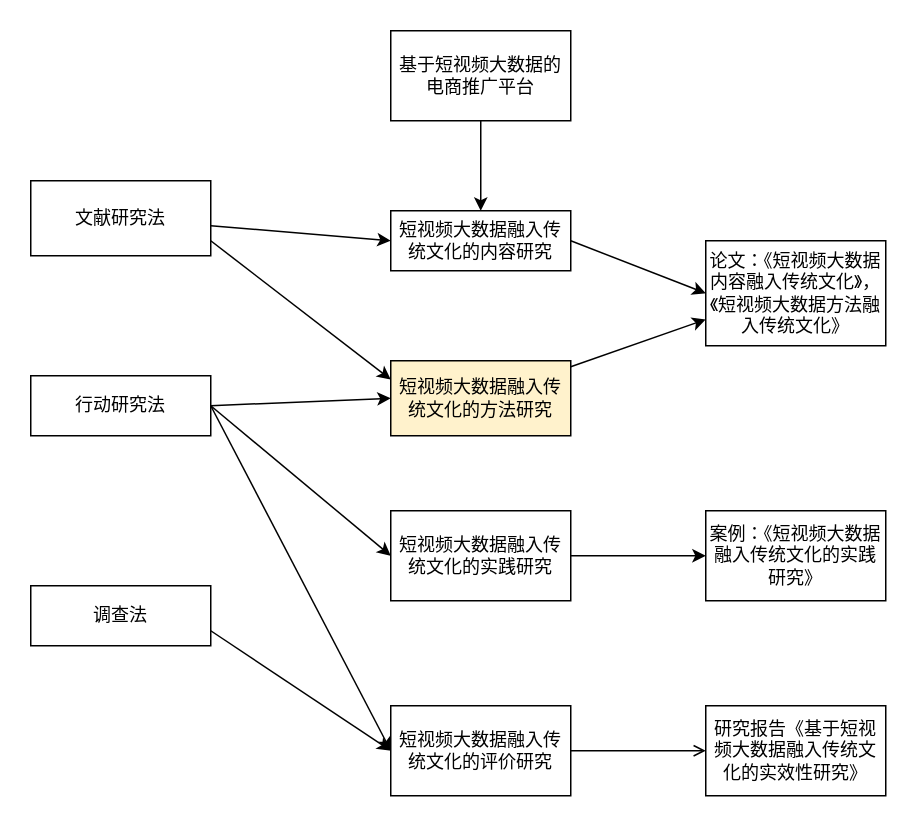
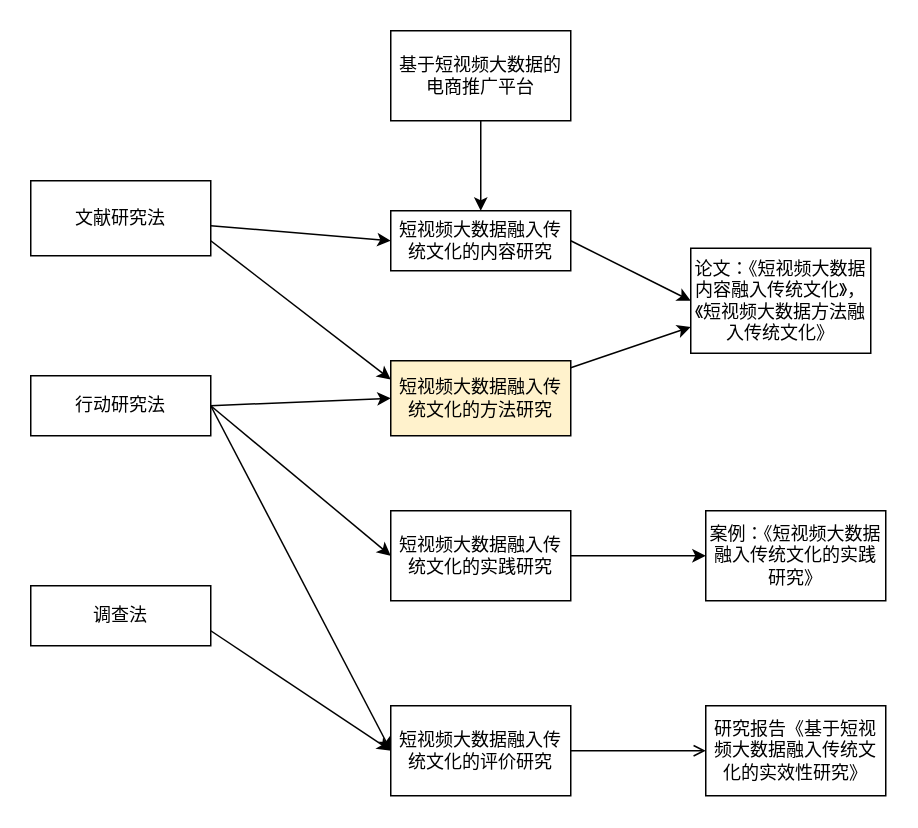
(796, 293) -> (781, 301)
